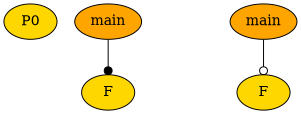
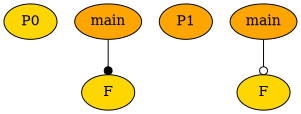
none -> (186, 22)
